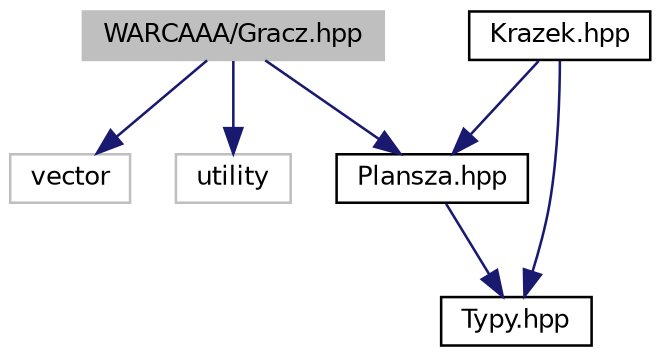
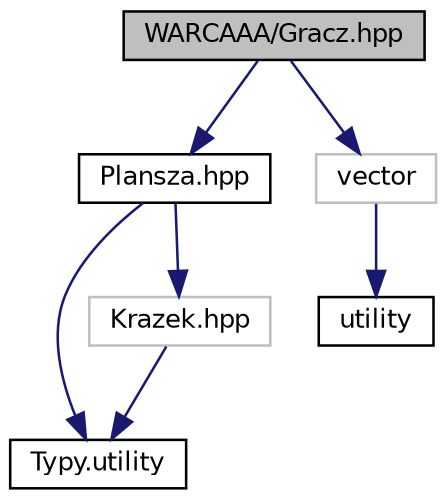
(233, 36) -> (274, 36)
(560, 36) -> (180, 321)
(233, 94) -> (376, 237)
(505, 98) -> (177, 237)
(233, 178) -> (376, 321)
(516, 321) -> (98, 464)
